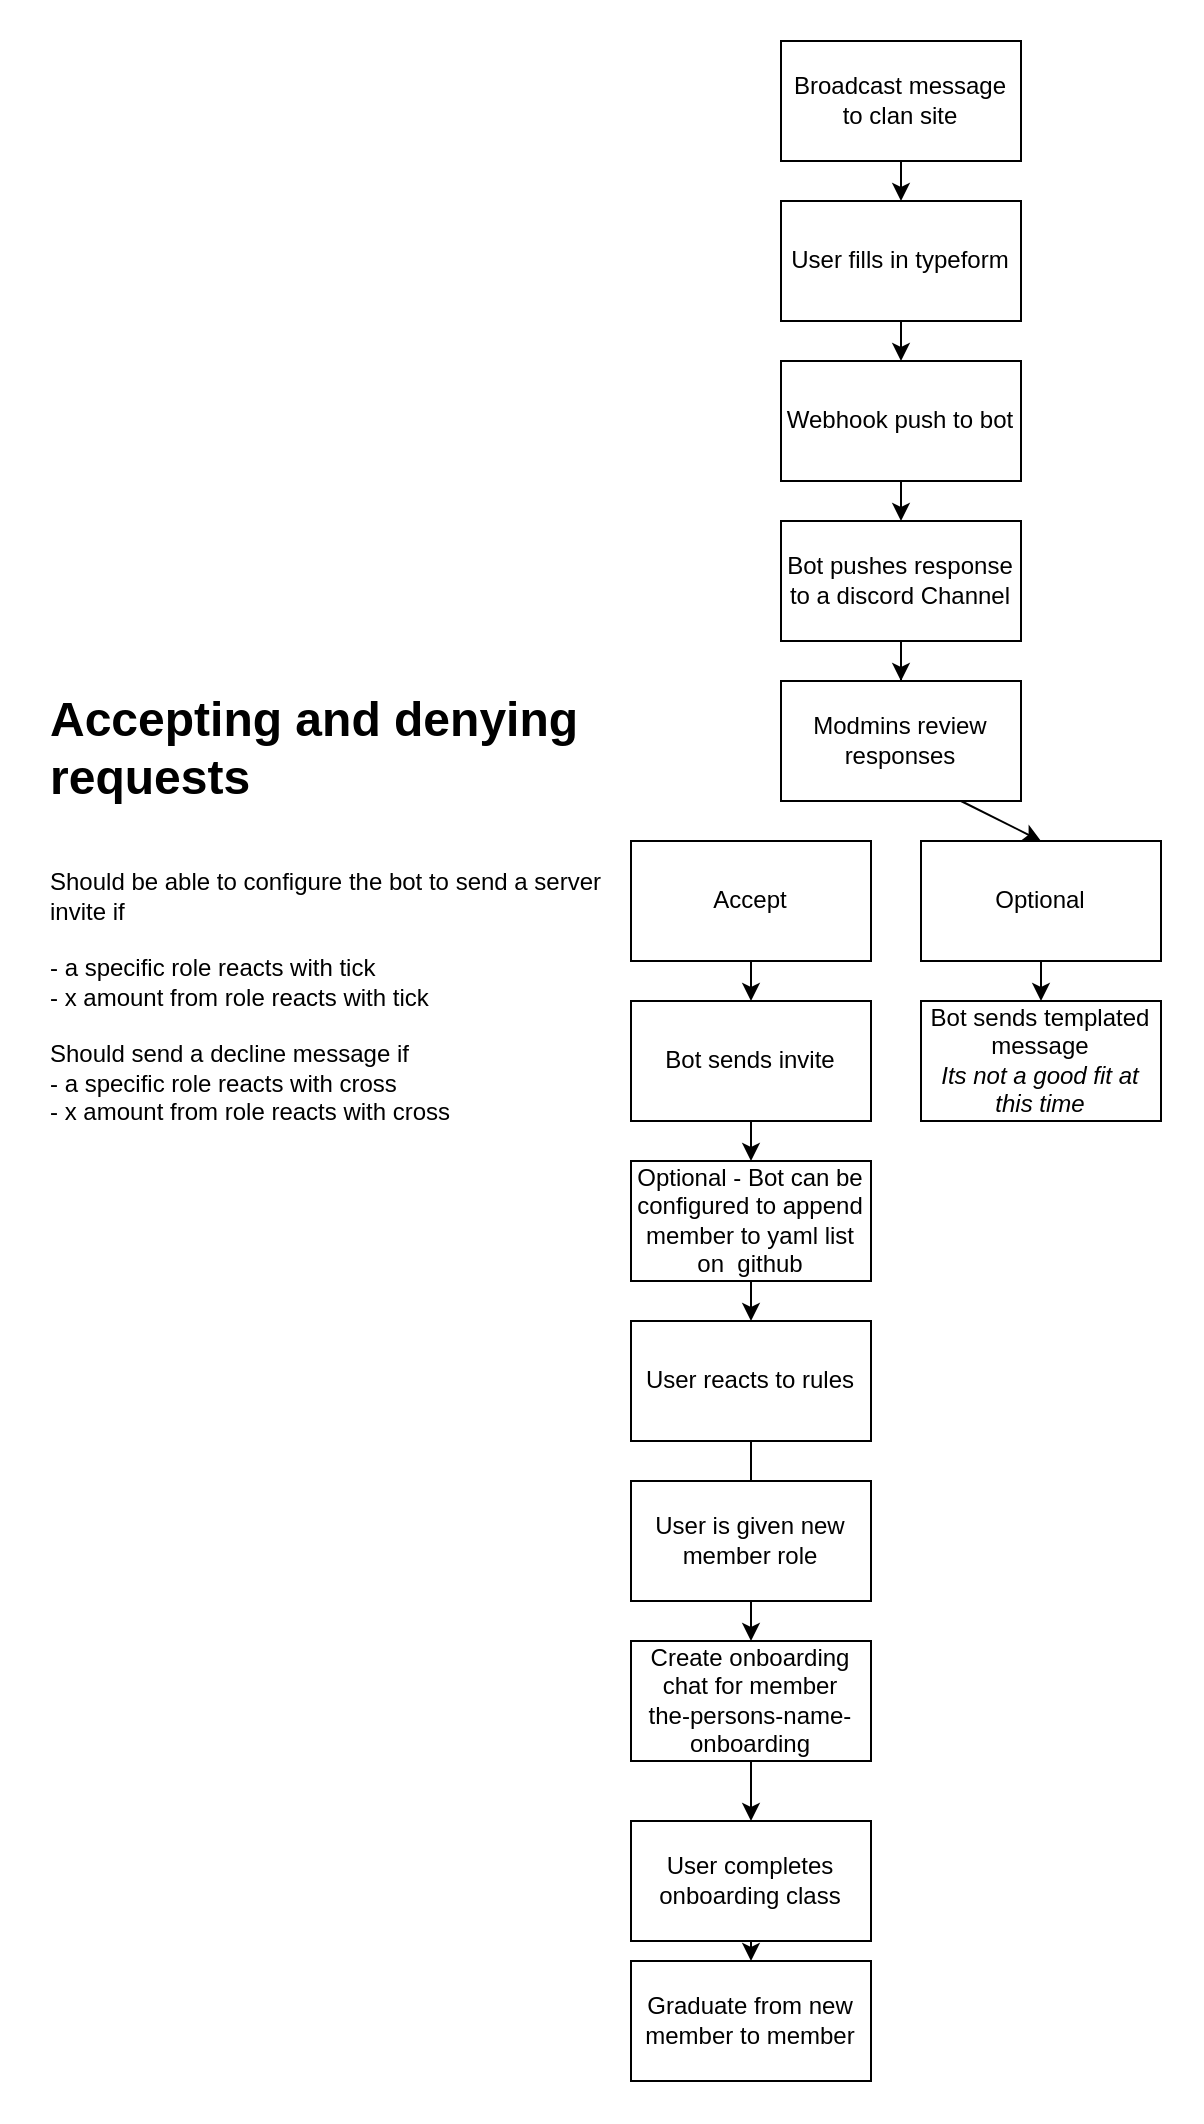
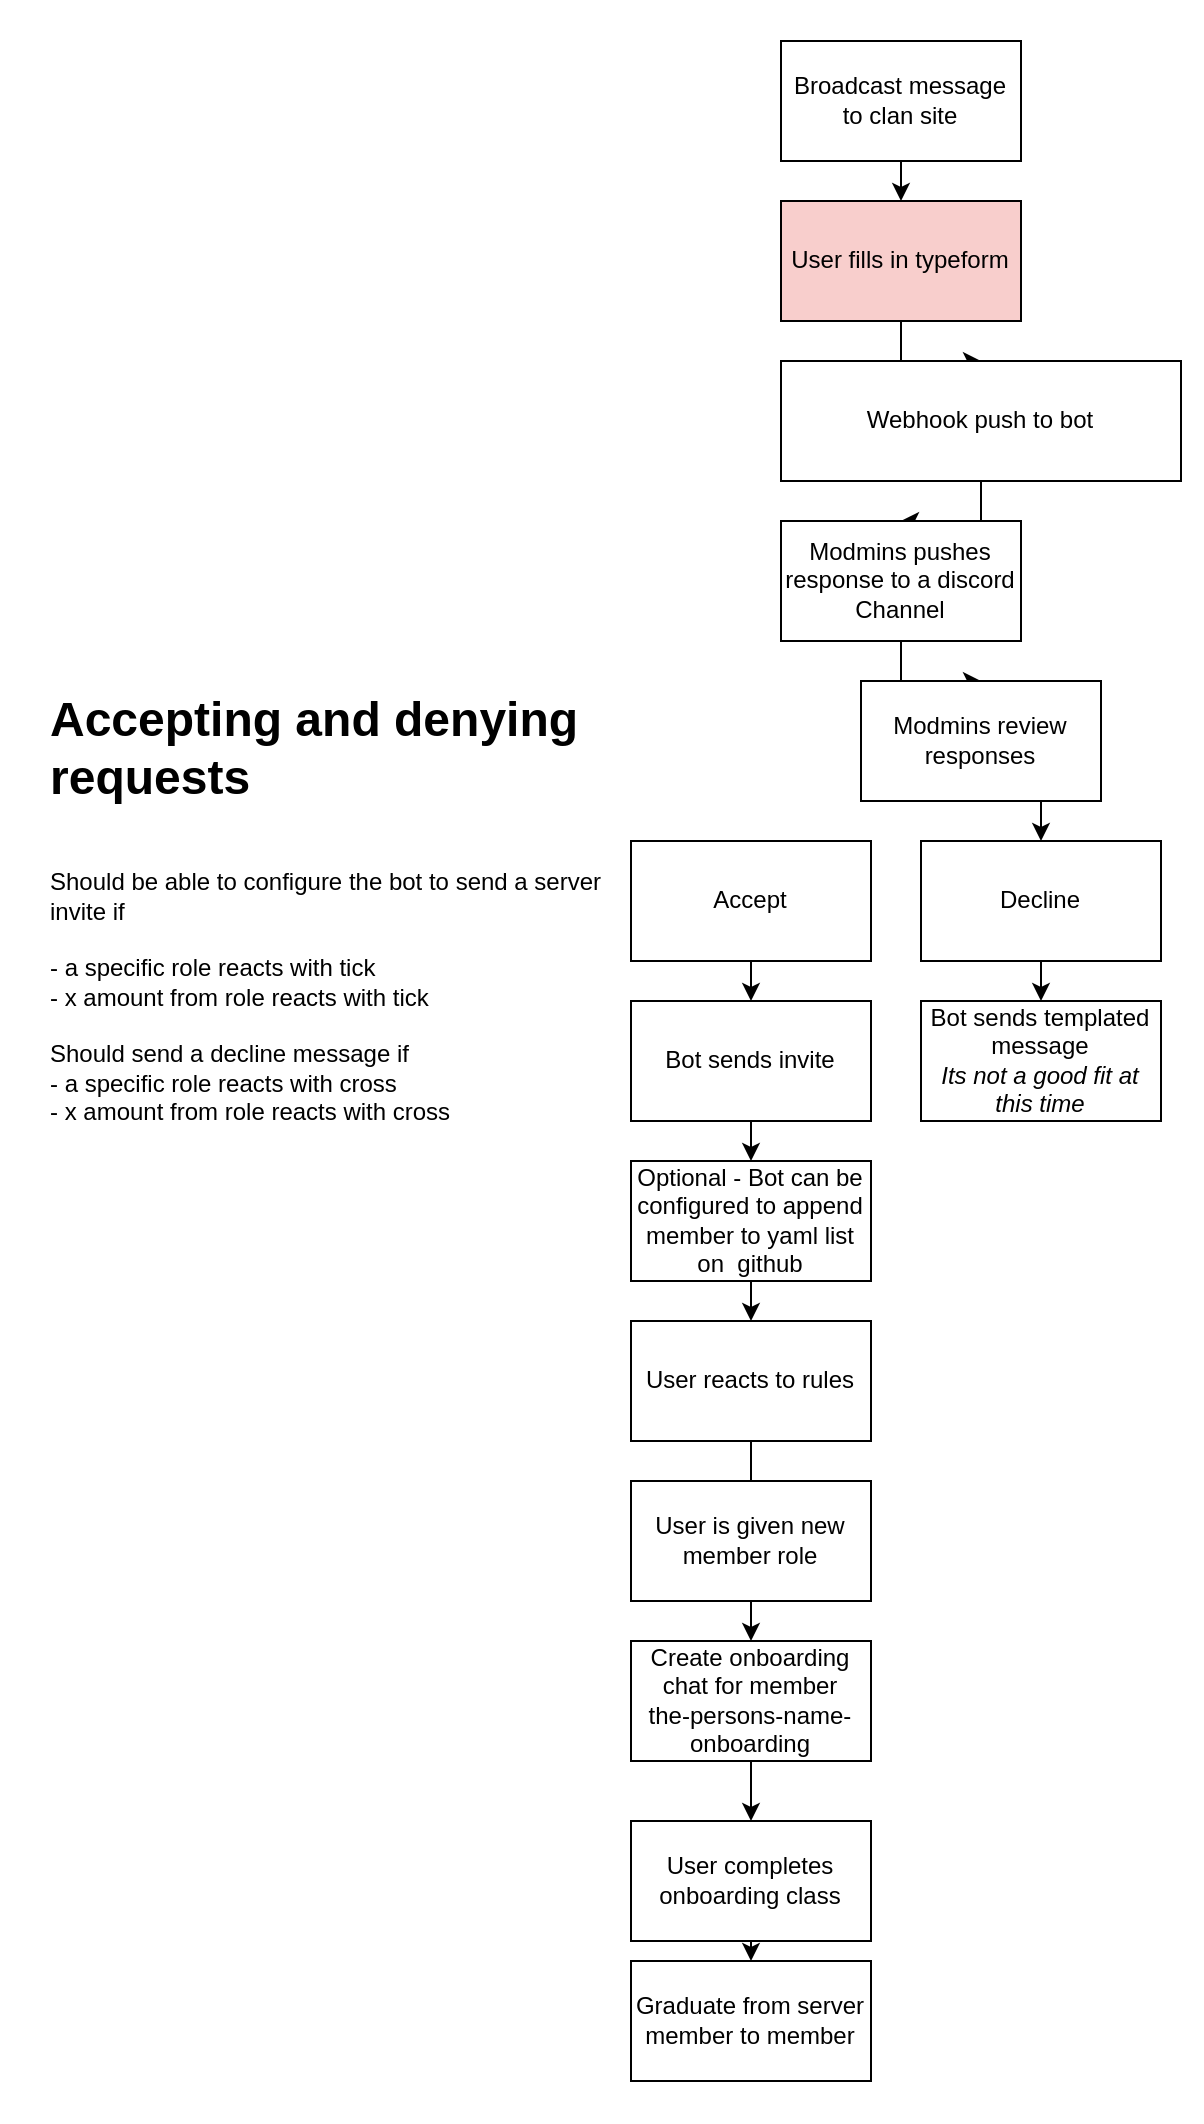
(901, 261) -> (901, 261)
(901, 421) -> (981, 421)
(901, 581) -> (901, 581)
(901, 741) -> (981, 741)
(1041, 901) -> (1041, 901)
(751, 2021) -> (751, 2021)
